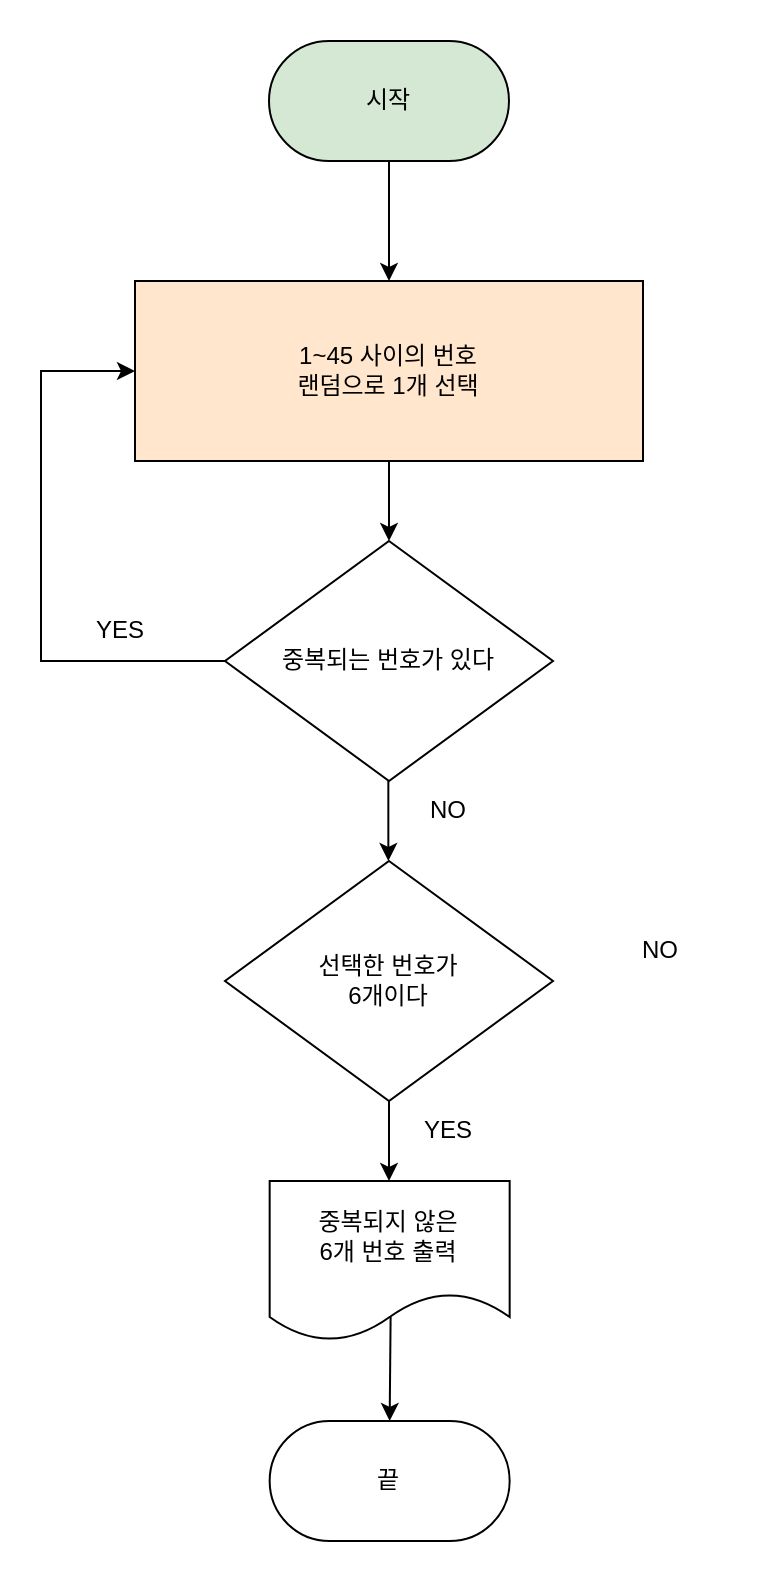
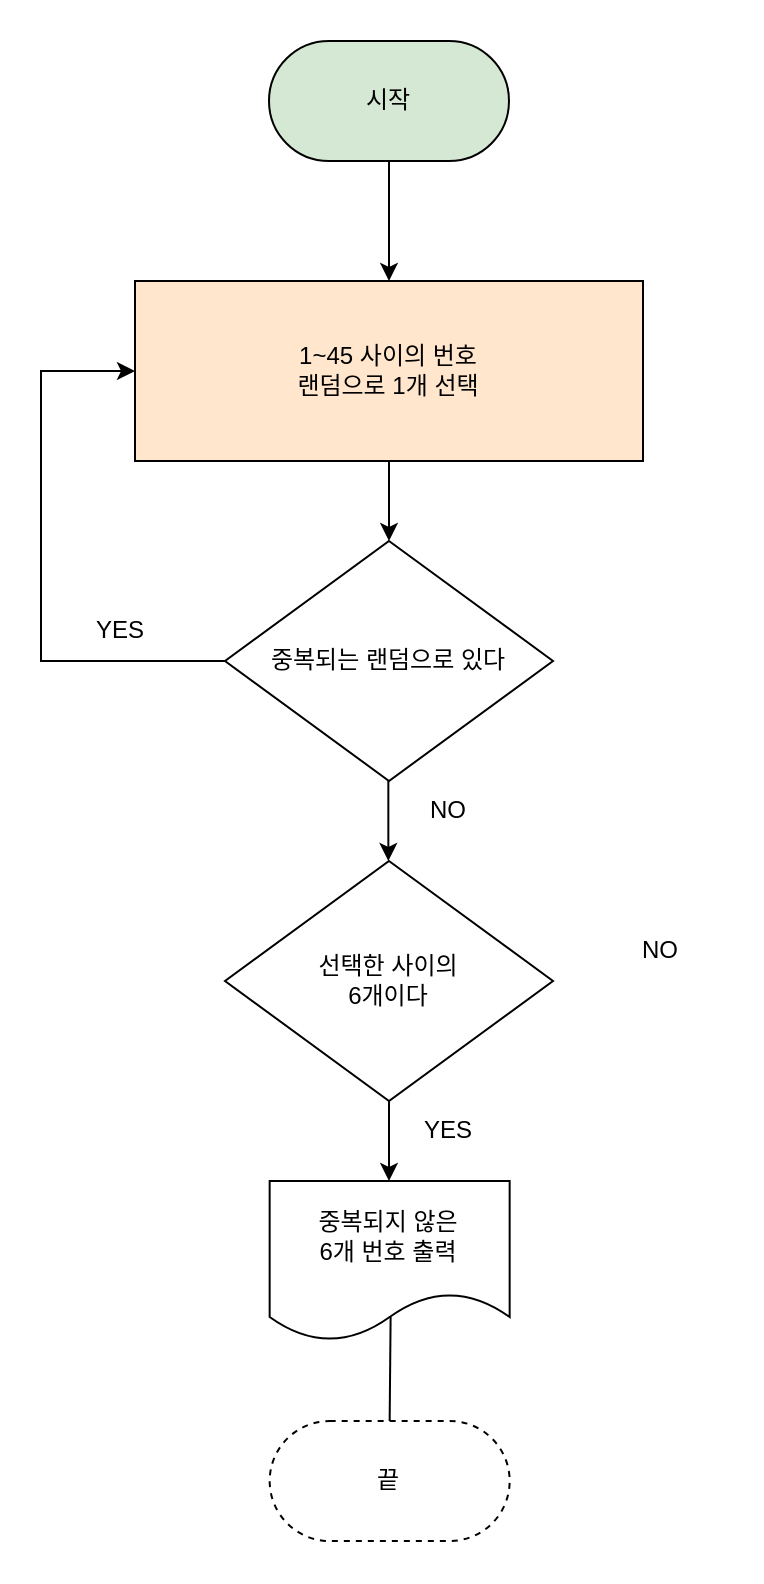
(389, 661) -> (389, 661)
(389, 981) -> (389, 981)
(390, 1406) -> (390, 1412)
(390, 1481) -> (390, 1481)
